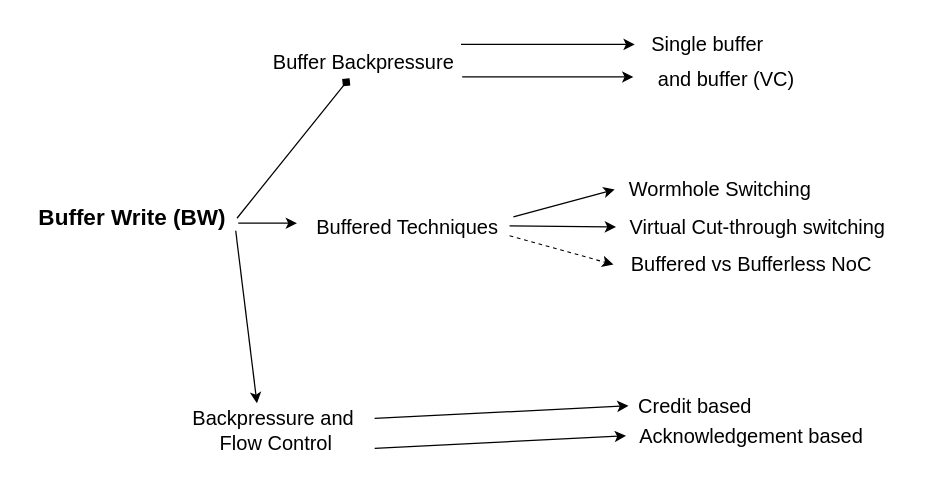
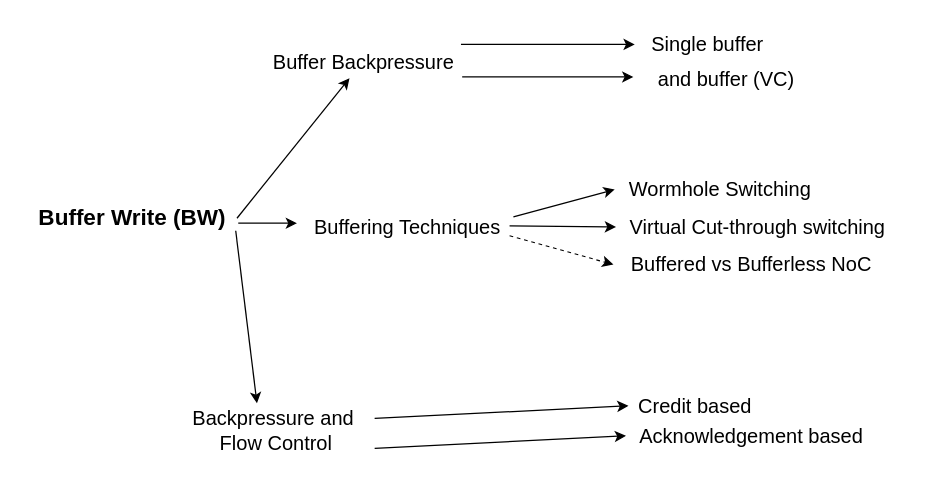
(343, 86) -> (344, 85)
(408, 227) -> (408, 227)
